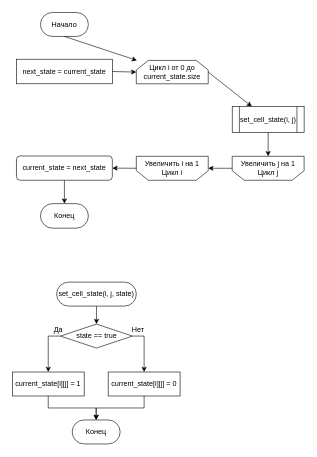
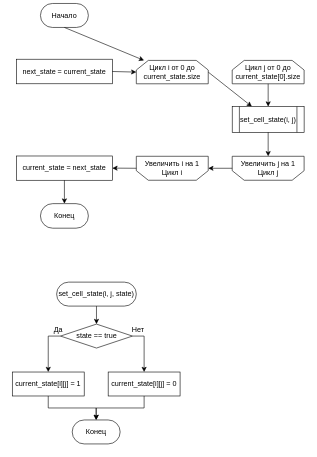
(65, 24) -> (65, 15)
none -> (269, 72)
none -> (269, 101)
(65, 168) -> (65, 168)
